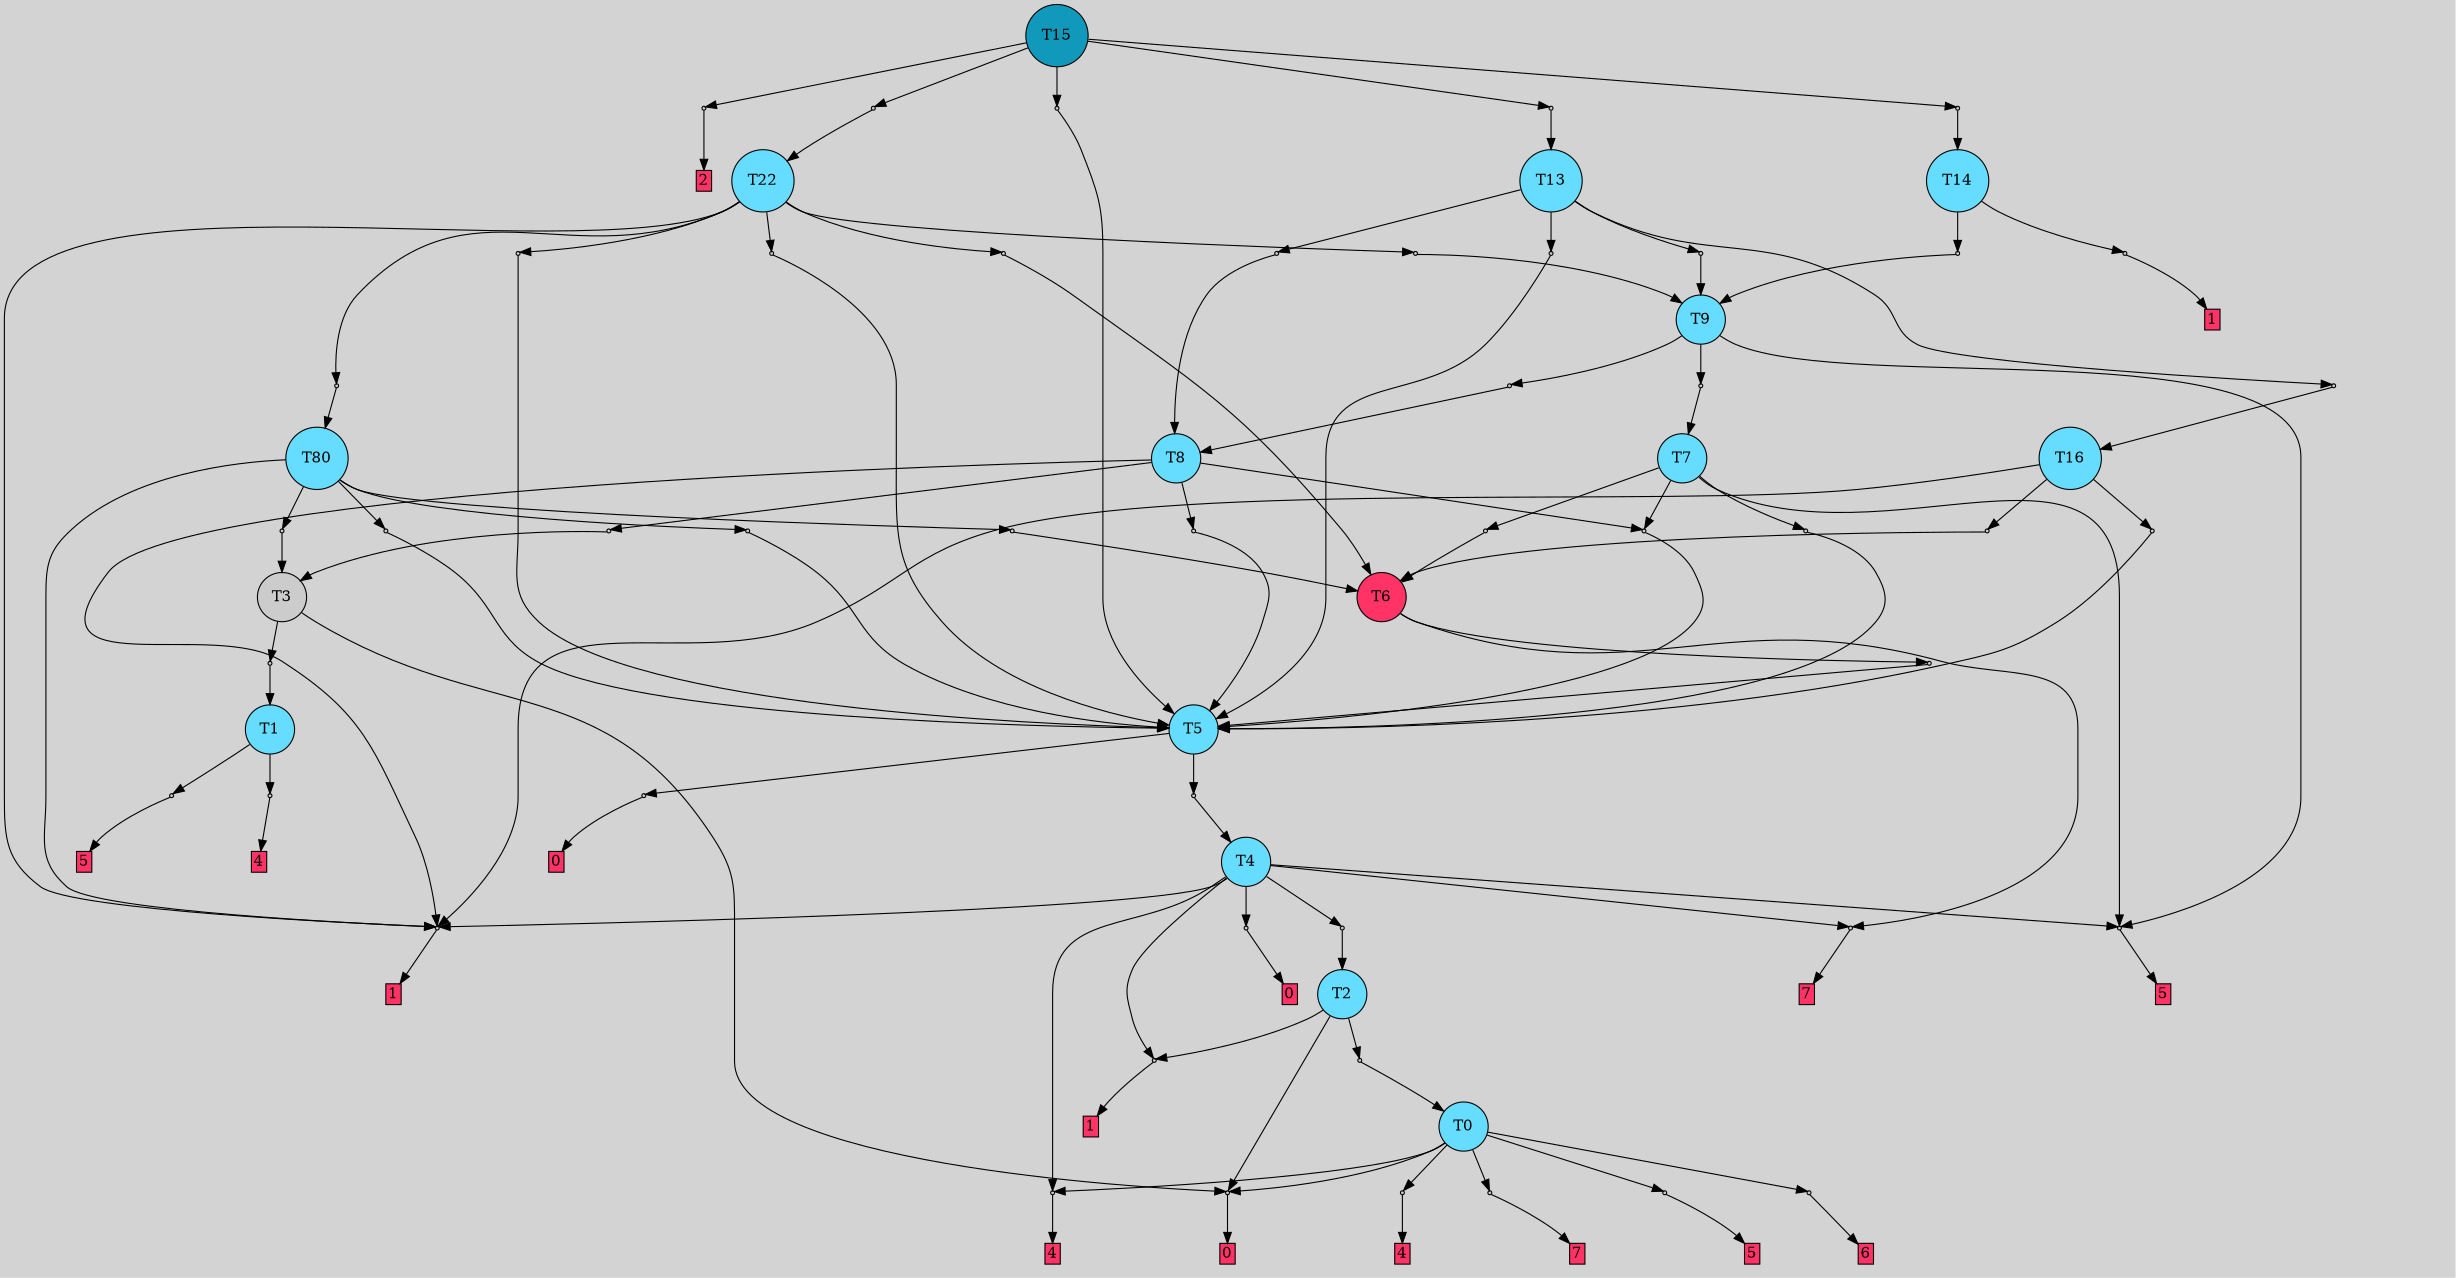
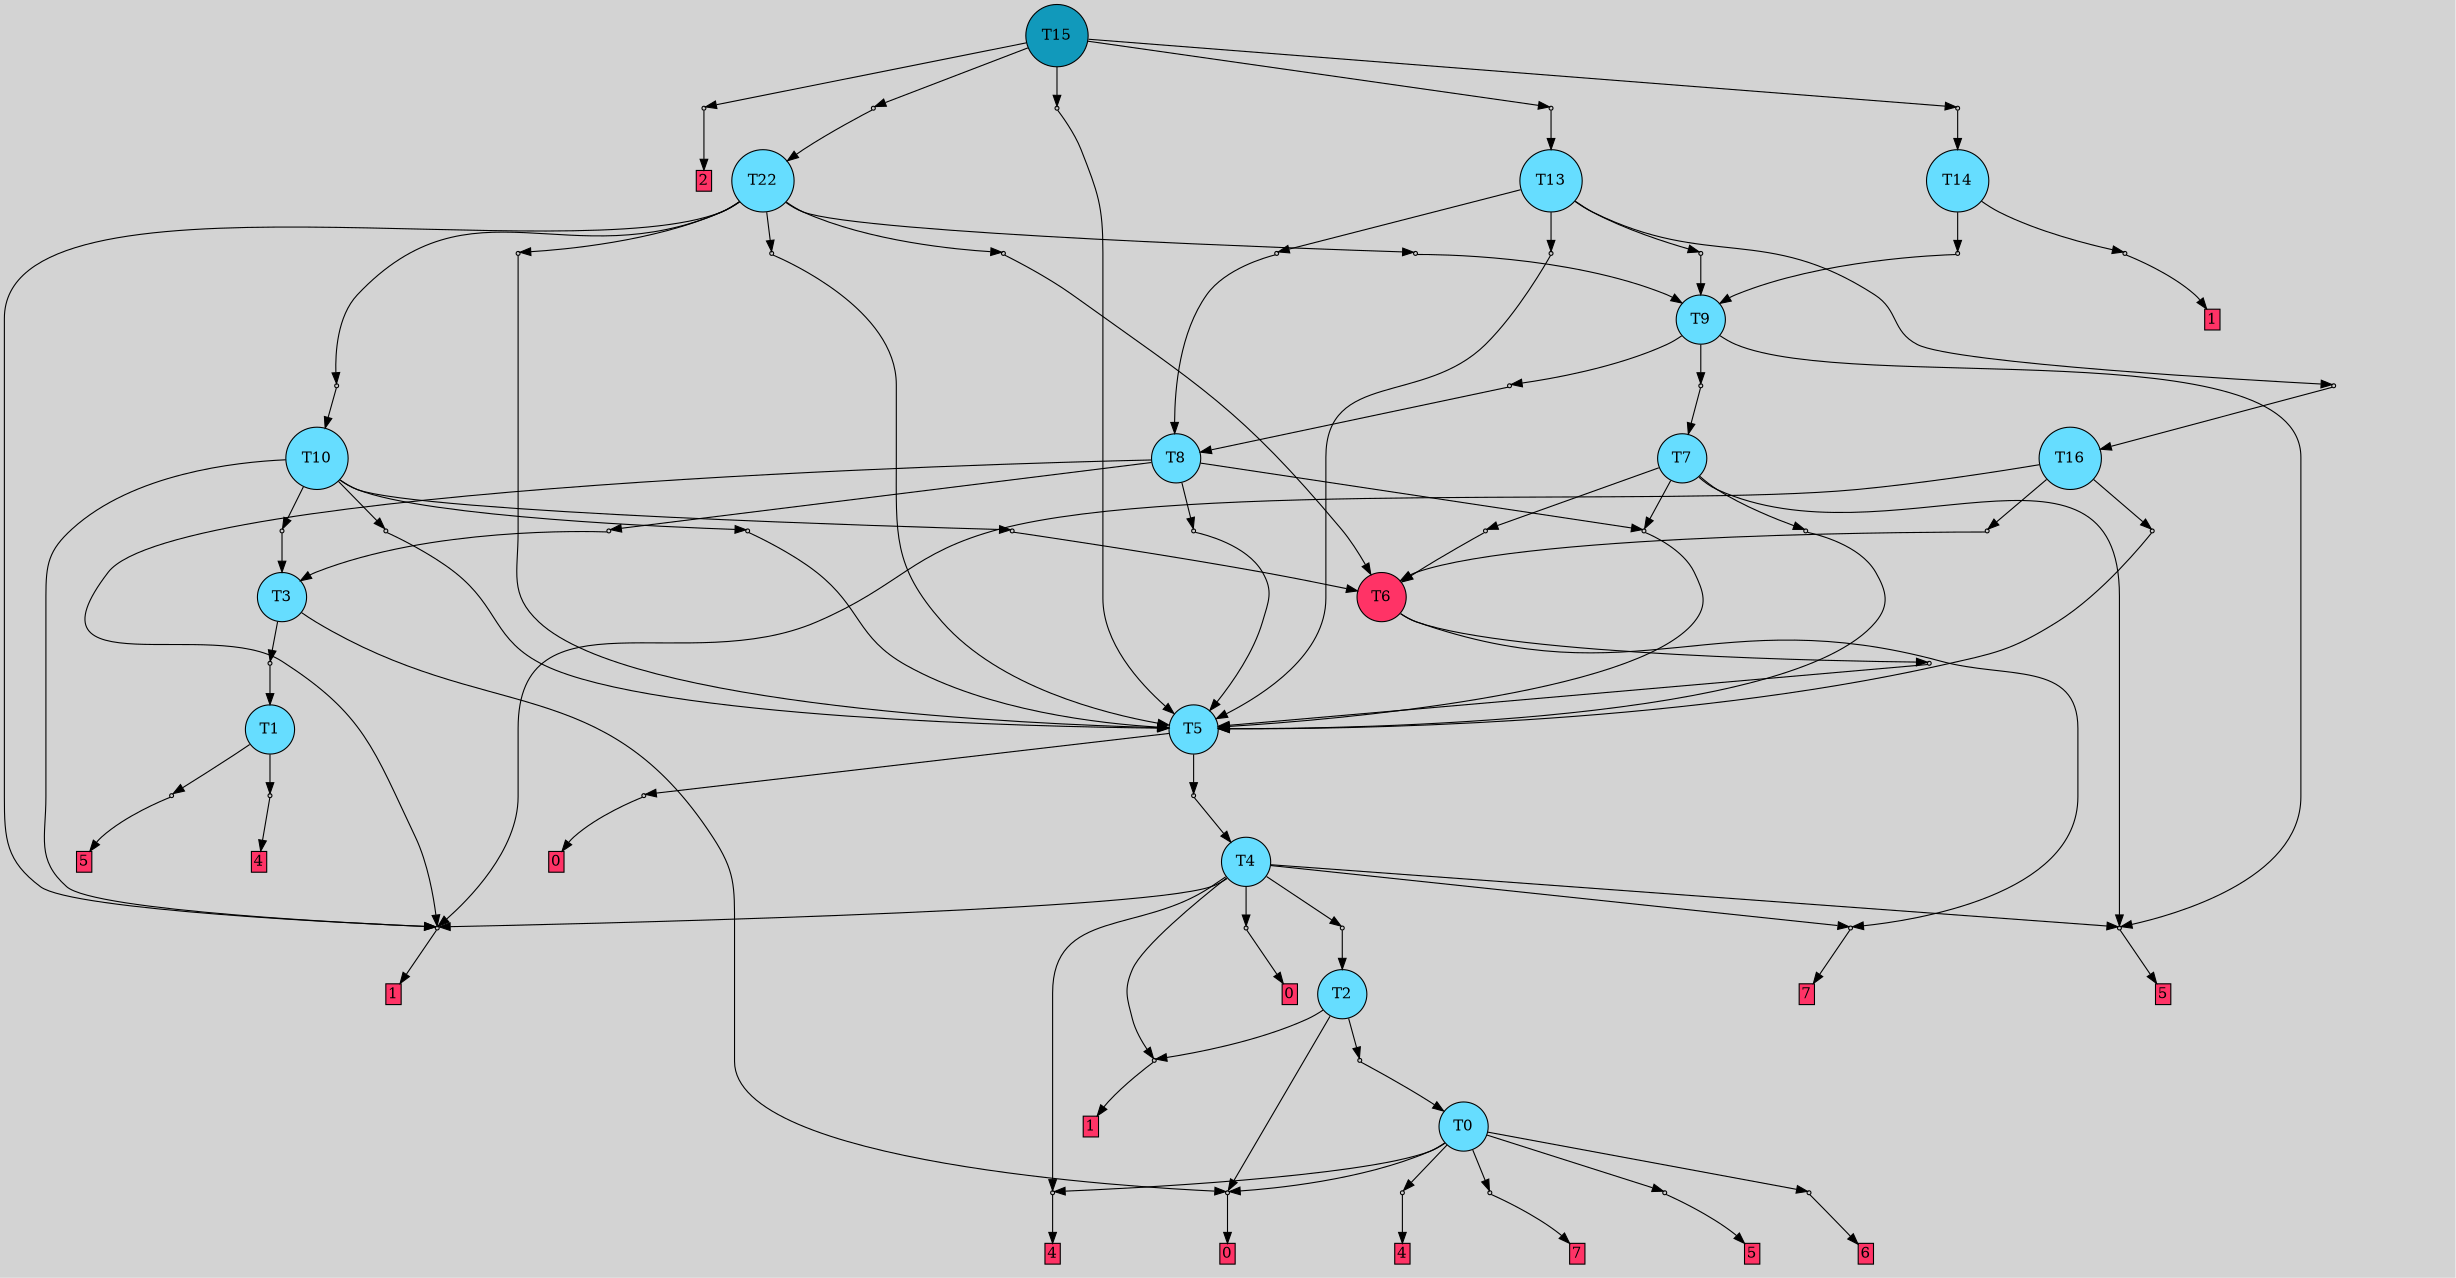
(317, 458) -> (317, 458)
(282, 597) -> (282, 597)
